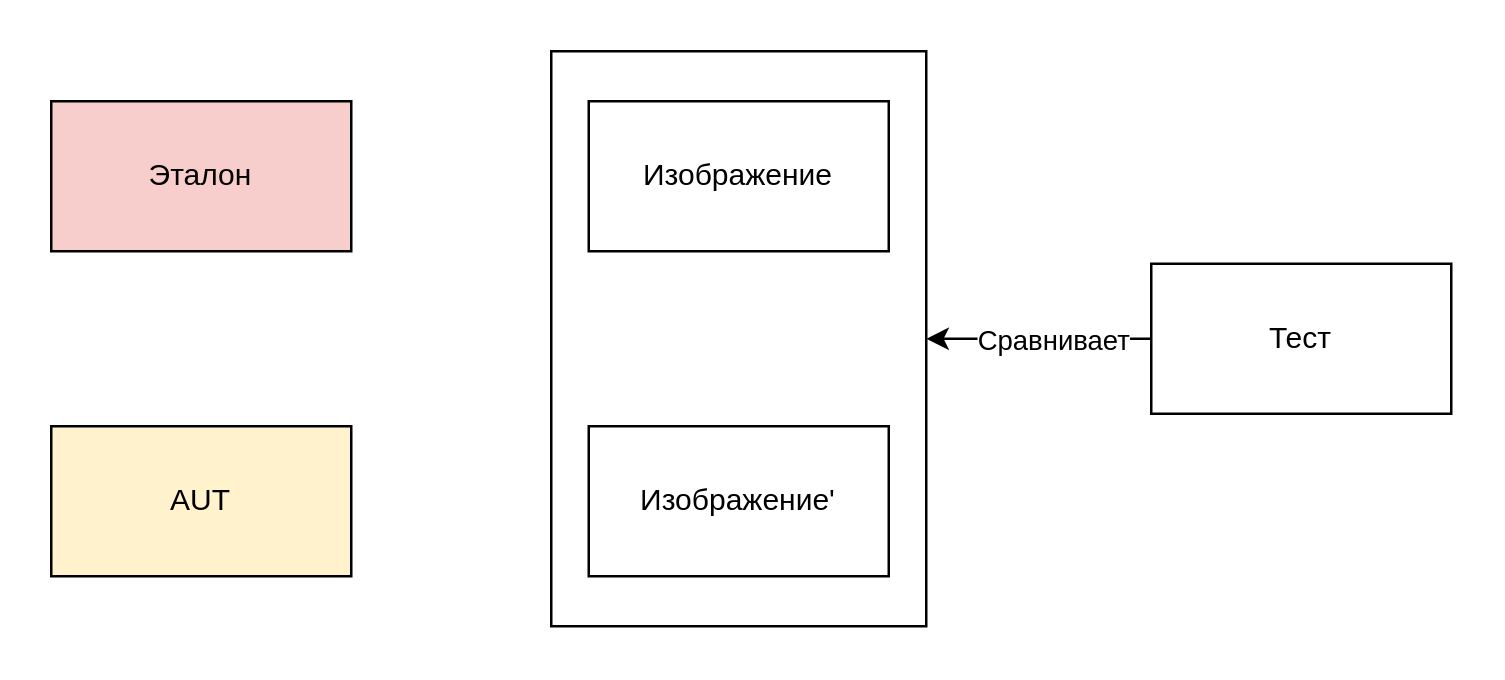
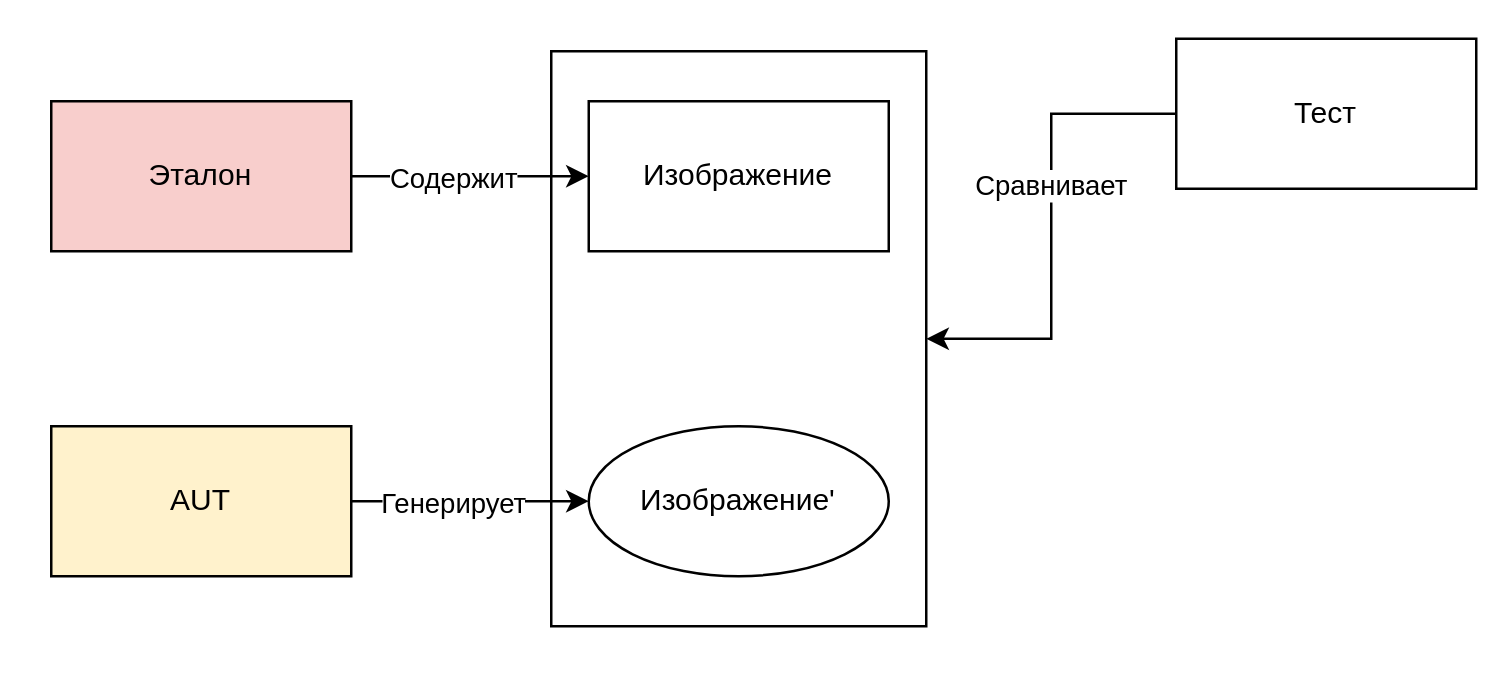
none -> (491, 176)
(1301, 339) -> (1326, 114)
none -> (462, 501)
(739, 501) -> (739, 501)
